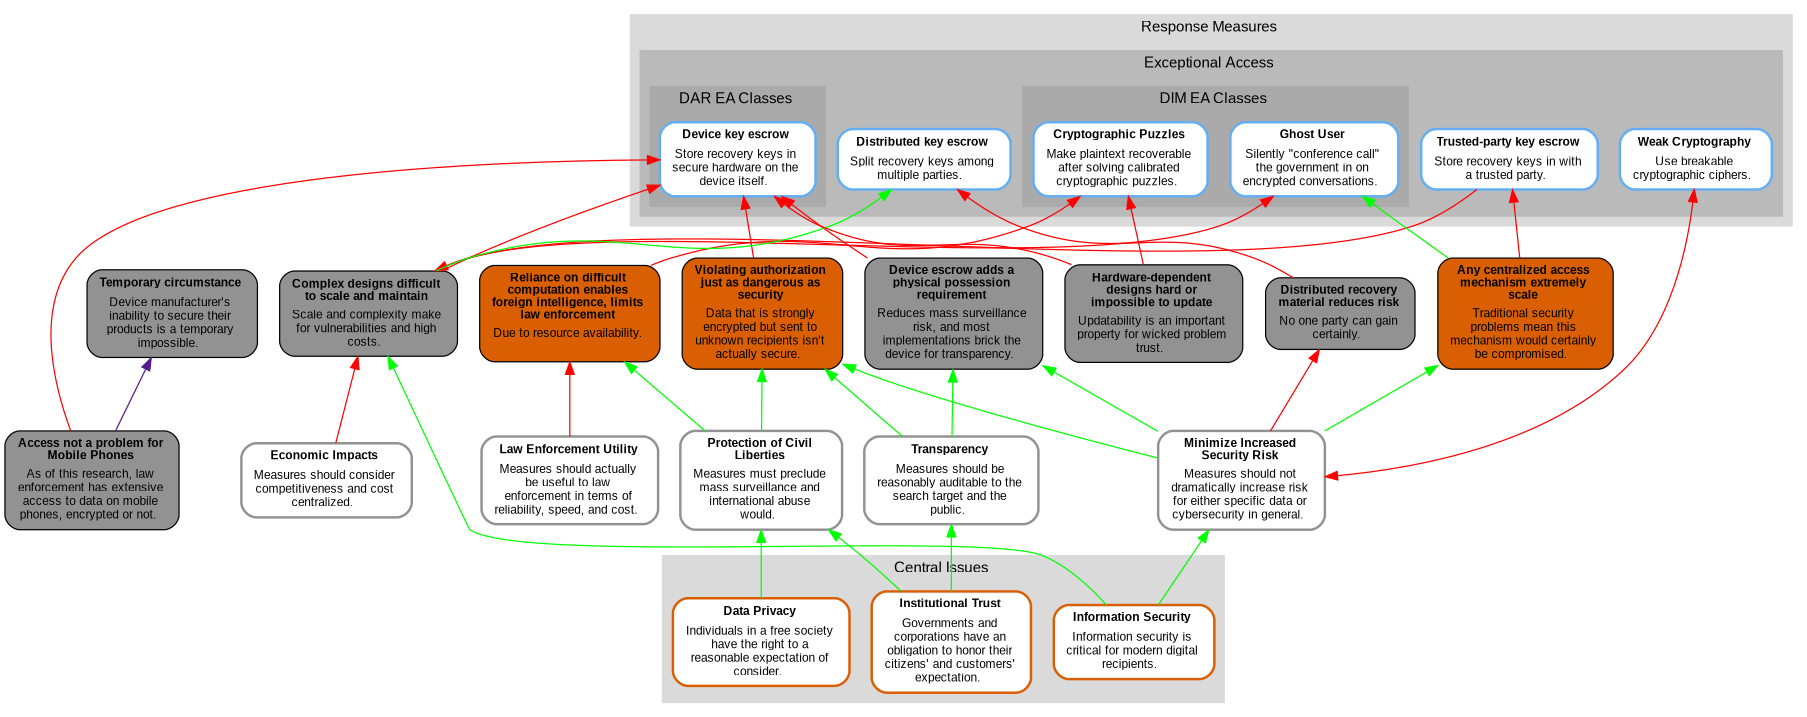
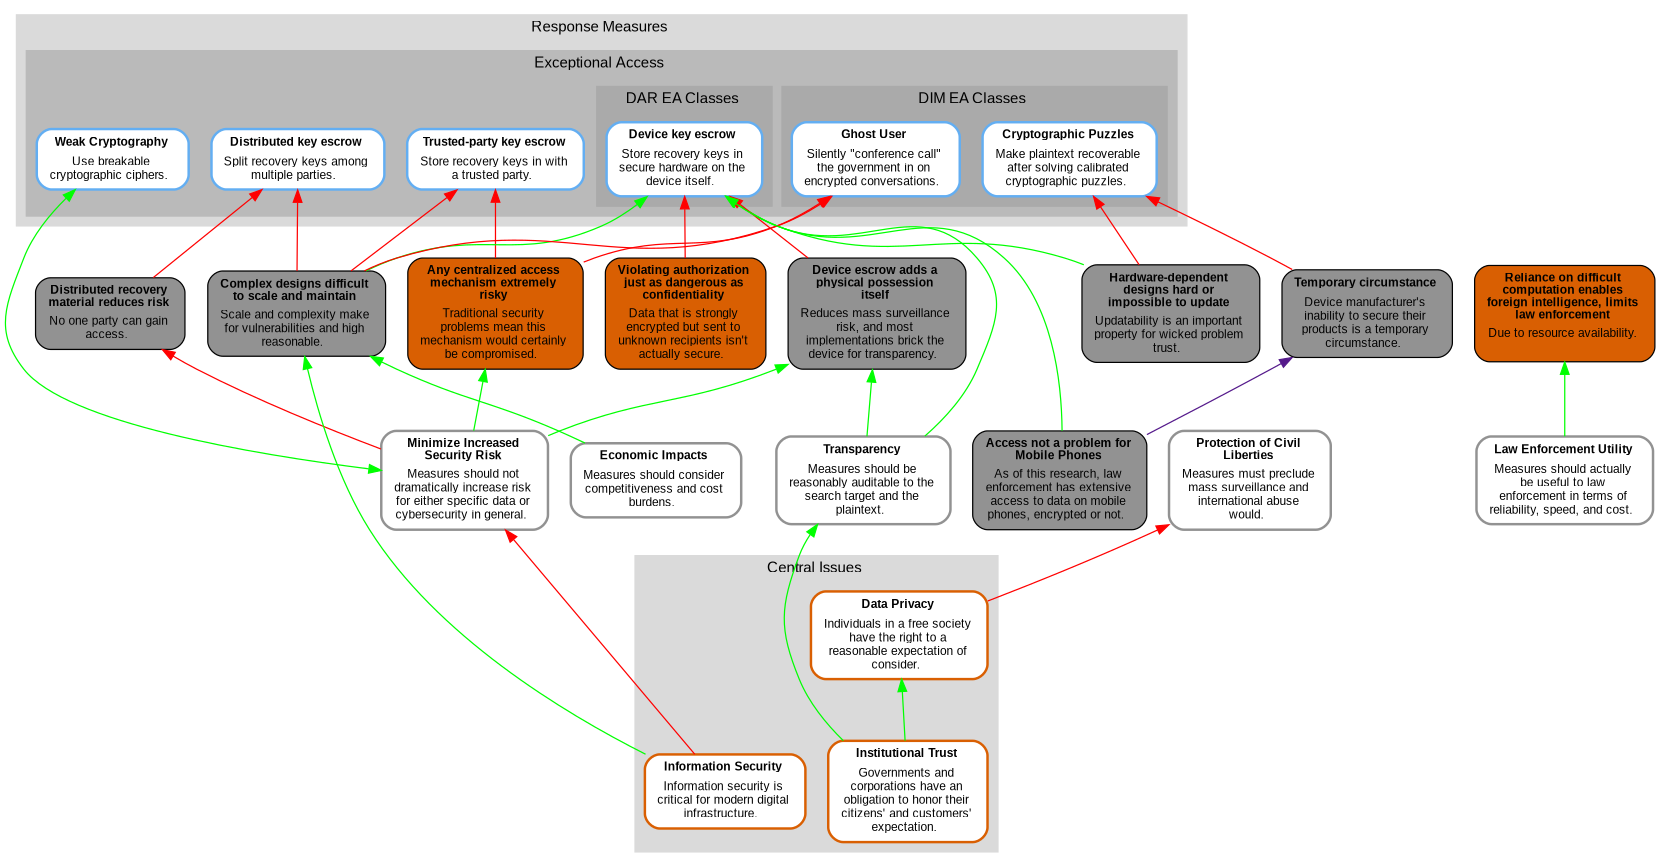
(264, 187) -> (963, 234)
(544, 227) -> (574, 236)
(1414, 234) -> (704, 242)
(925, 245) -> (907, 246)
(662, 246) -> (297, 237)
(863, 247) -> (1225, 235)
(1149, 250) -> (399, 234)
(762, 295) -> (686, 295)
(954, 295) -> (877, 295)
(1525, 295) -> (495, 295)
(1341, 335) -> (111, 335)
(369, 342) -> (297, 342)
(172, 343) -> (1367, 343)
(670, 400) -> none
(570, 405) -> (1565, 405)
(345, 406) -> (488, 404)
(762, 406) -> none
(868, 407) -> (975, 256)
(1573, 407) -> (97, 412)
(1005, 417) -> none
(327, 503) -> (656, 503)
(952, 510) -> (864, 510)
(870, 563) -> (904, 716)
(761, 570) -> (1073, 567)
(1180, 573) -> (604, 647)
(1134, 664) -> (725, 814)
